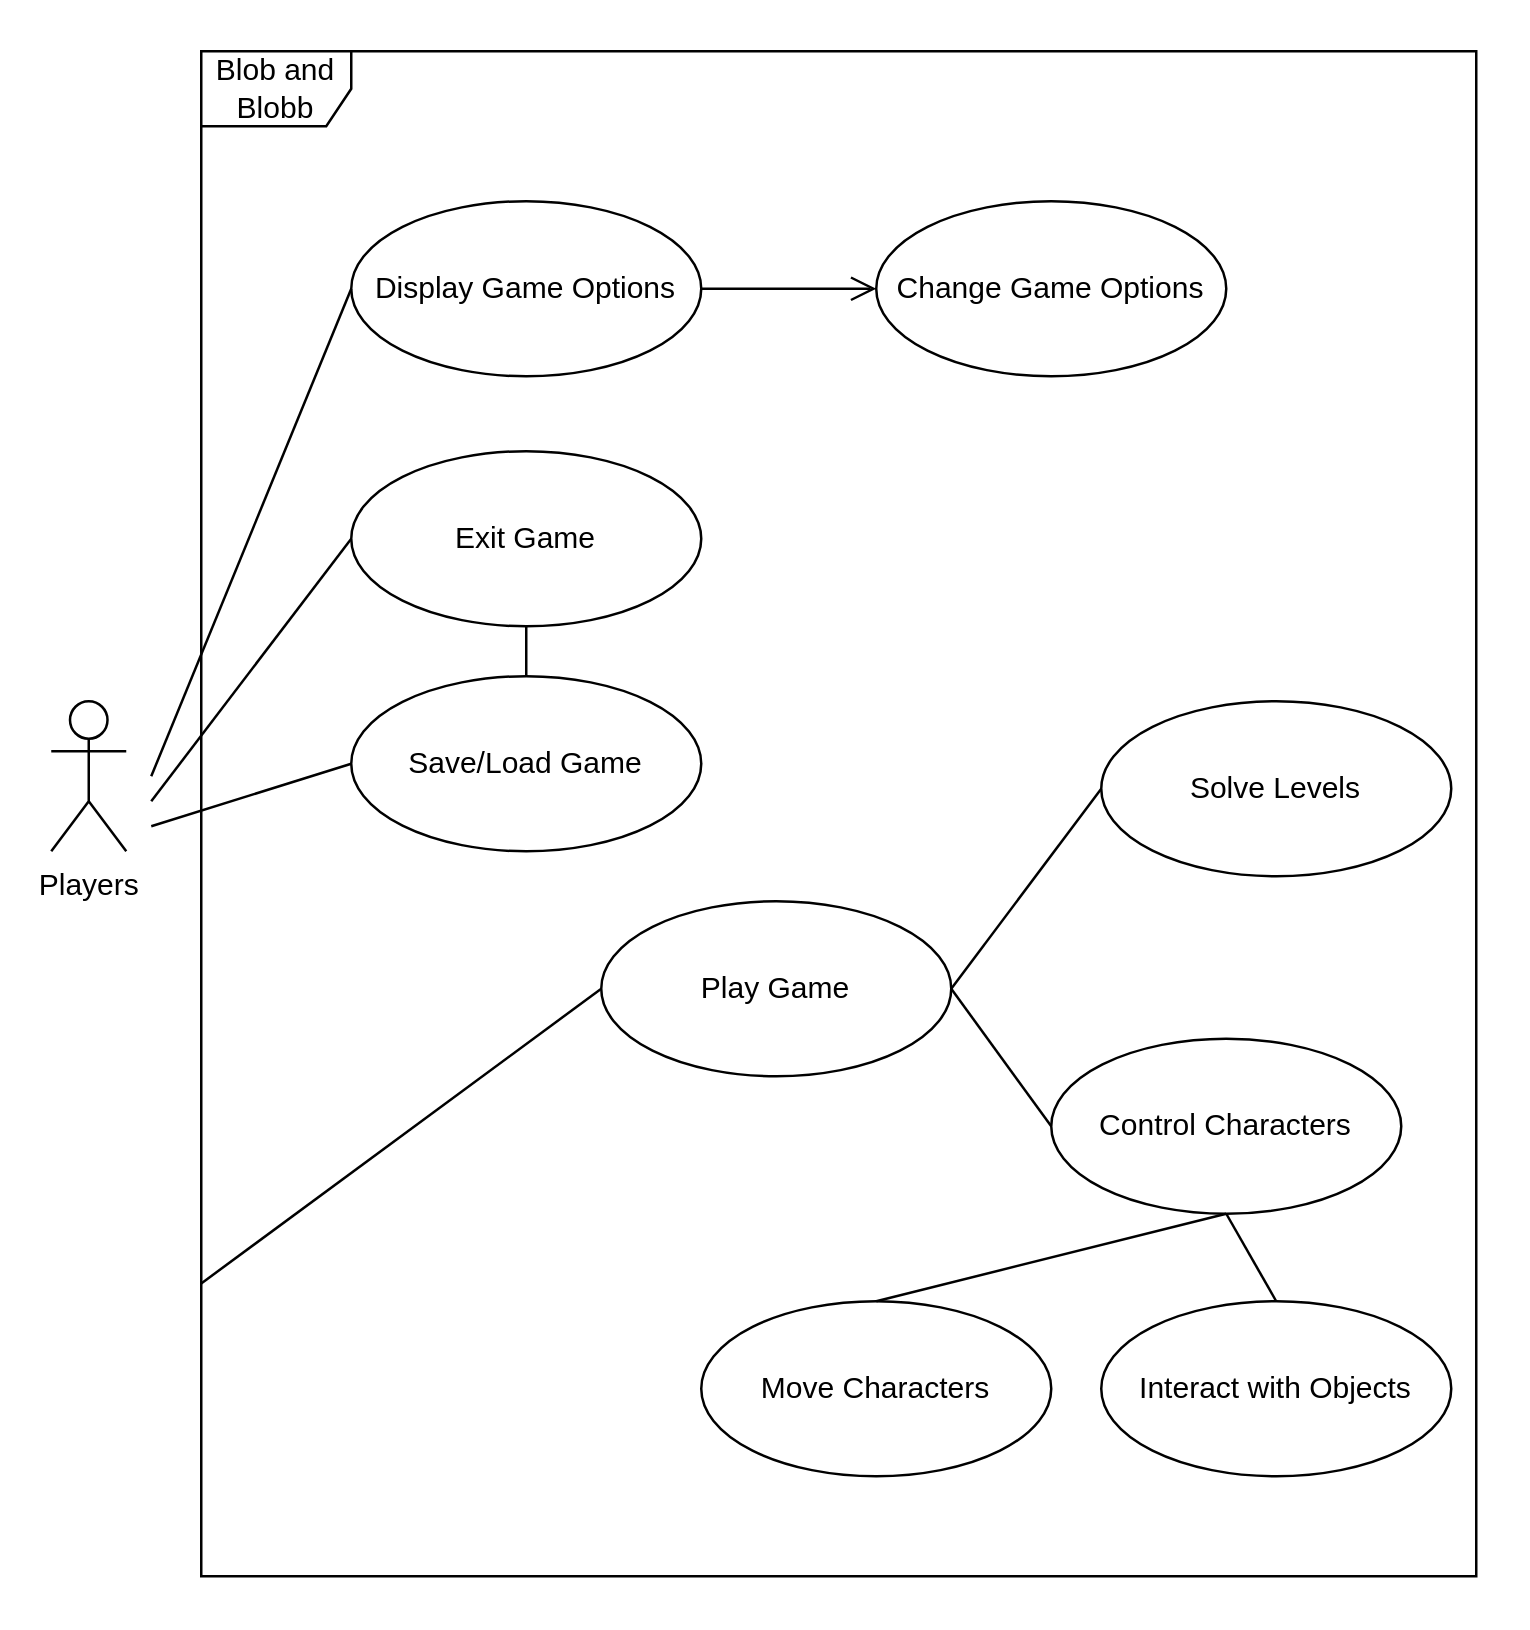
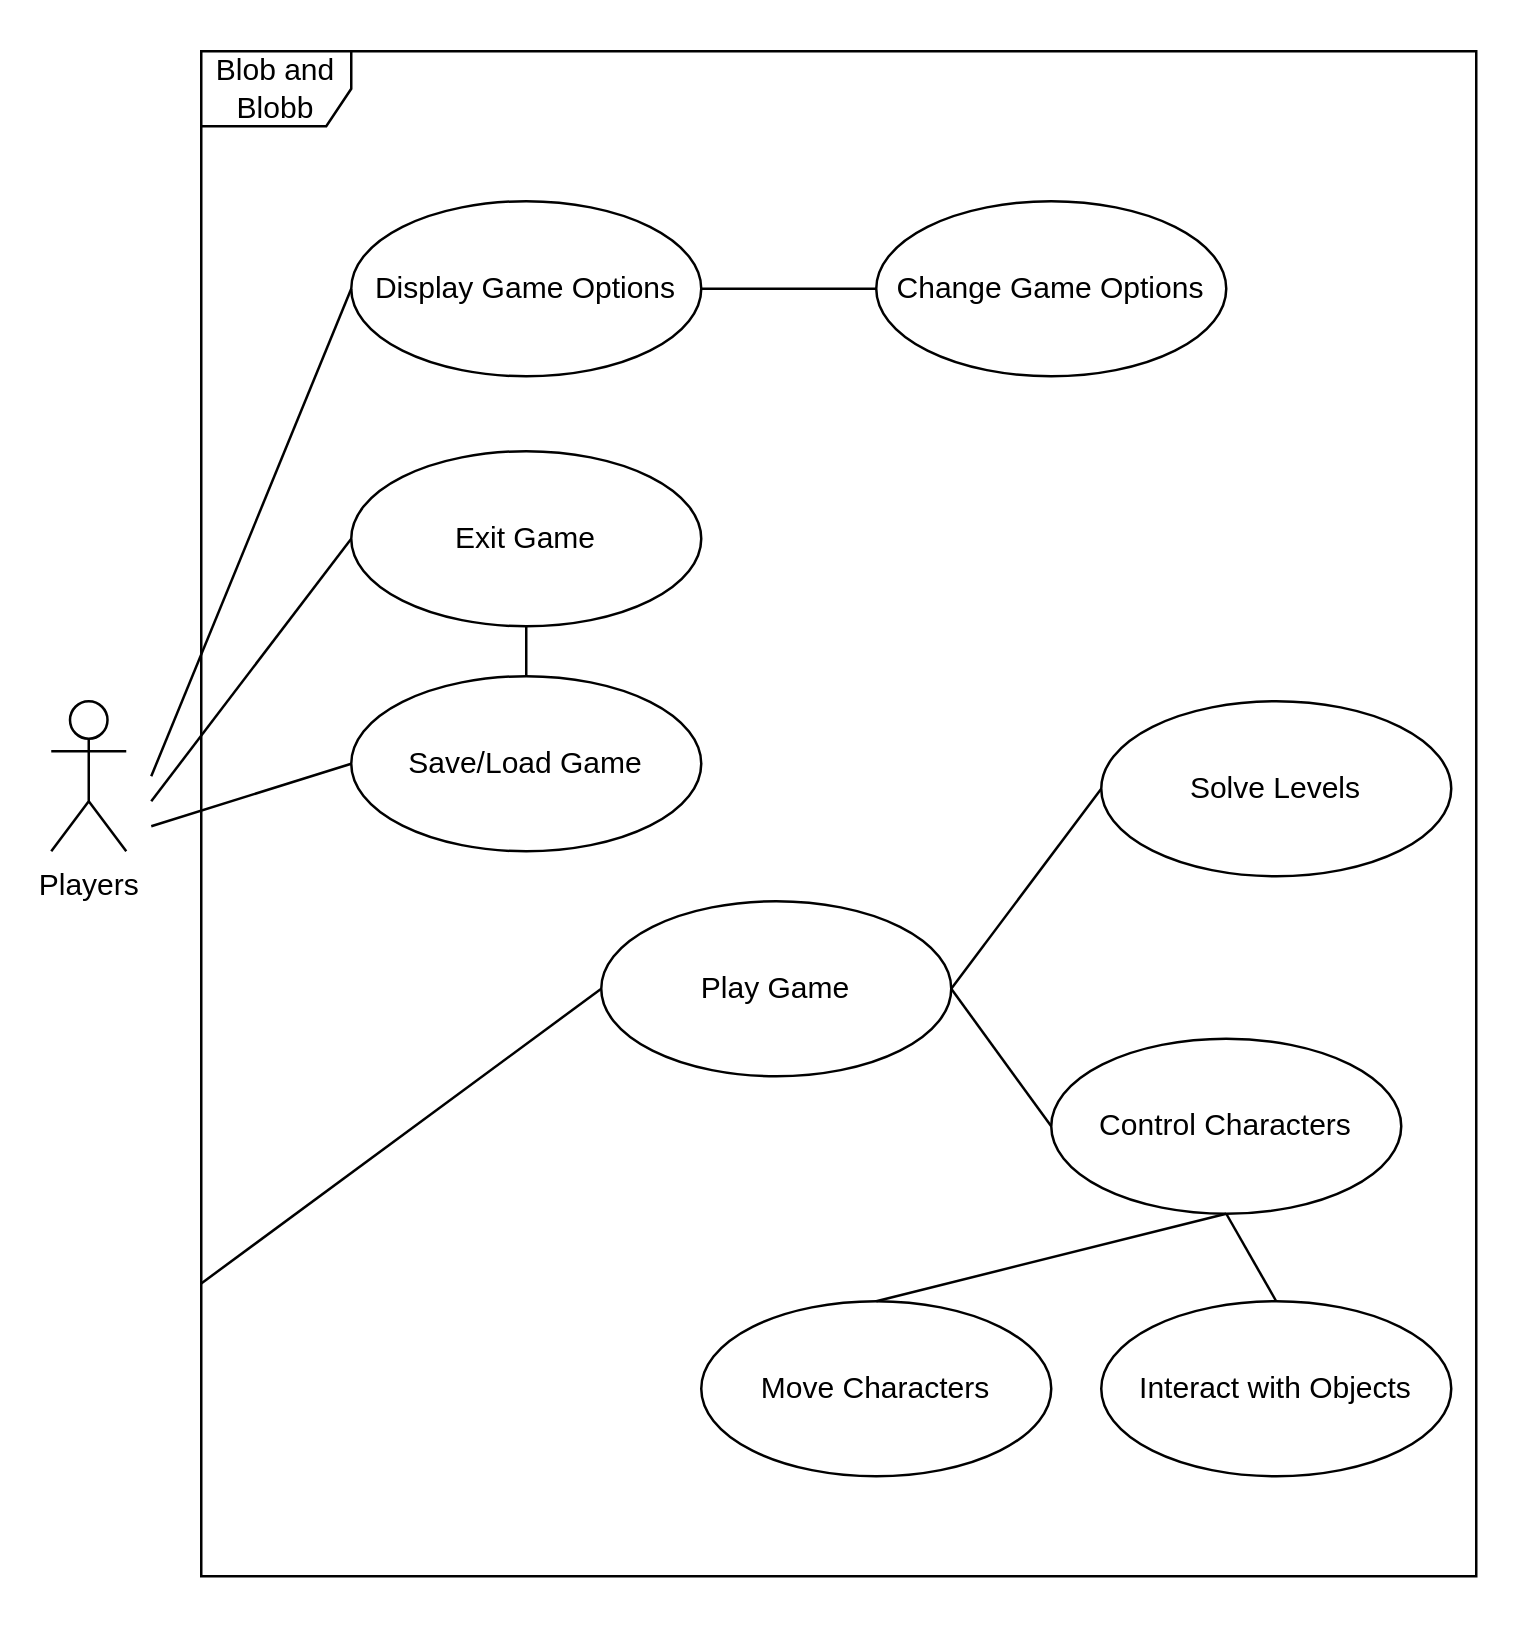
(867, 289) -> (868, 289)
